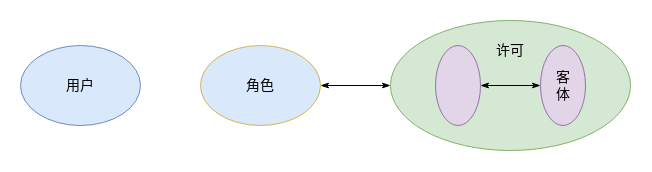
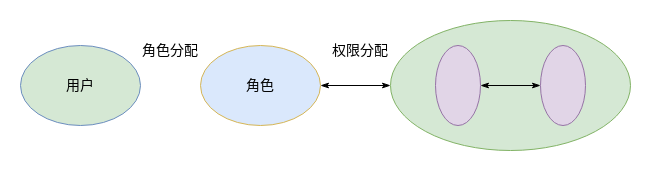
none -> (171, 51)
none -> (361, 51)
(511, 51) -> none
(81, 86) -> (81, 86)
(563, 86) -> none
